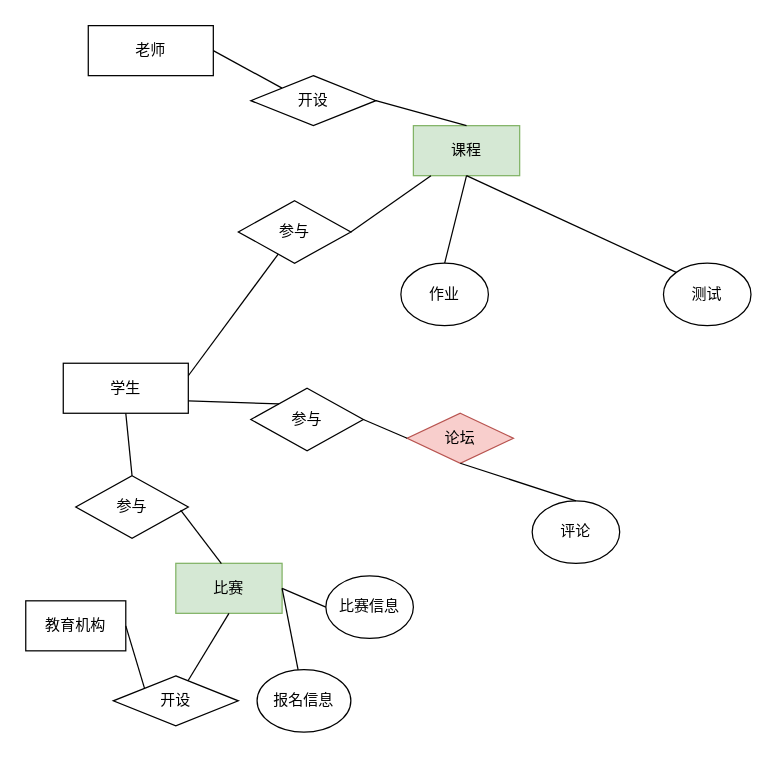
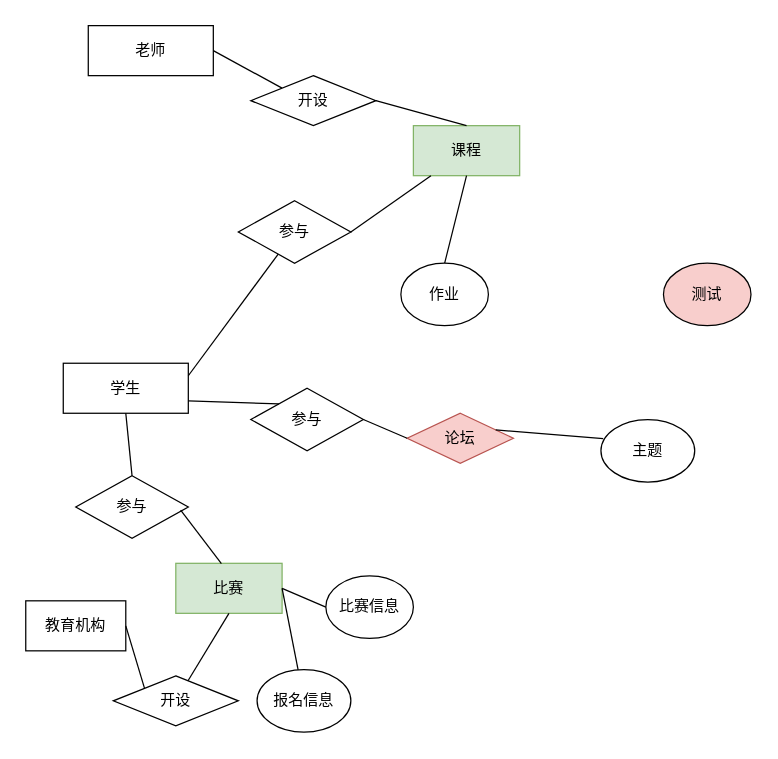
(572, 224) -> none
(707, 294) -> (707, 294)
none -> (549, 434)
none -> (648, 451)
(518, 482) -> none
(576, 532) -> none
